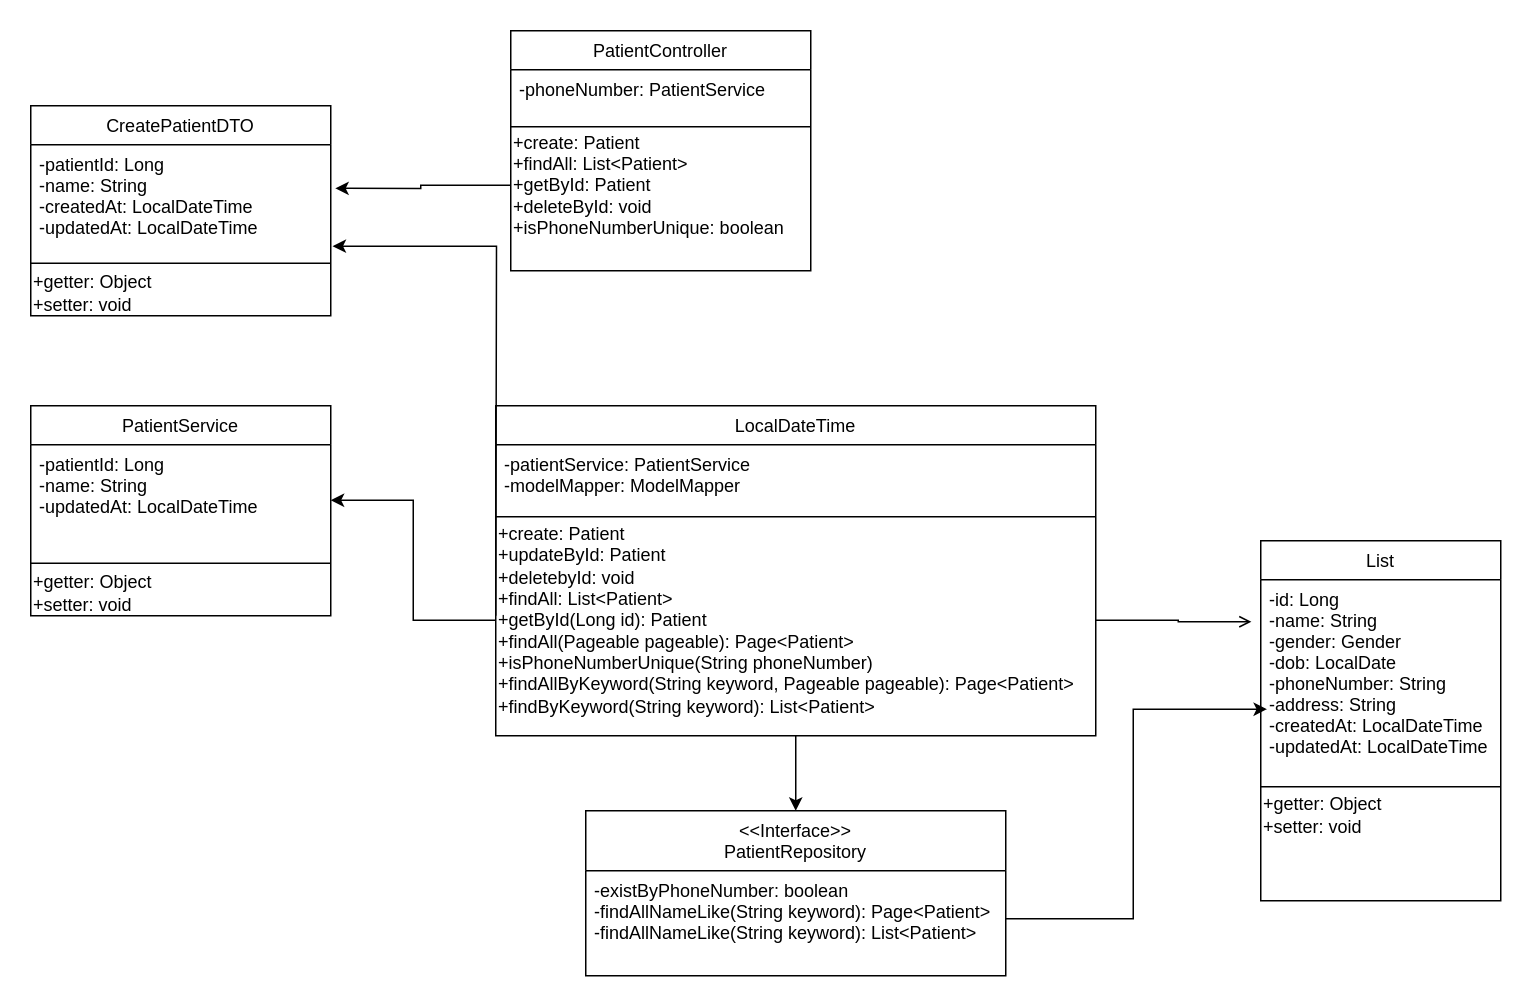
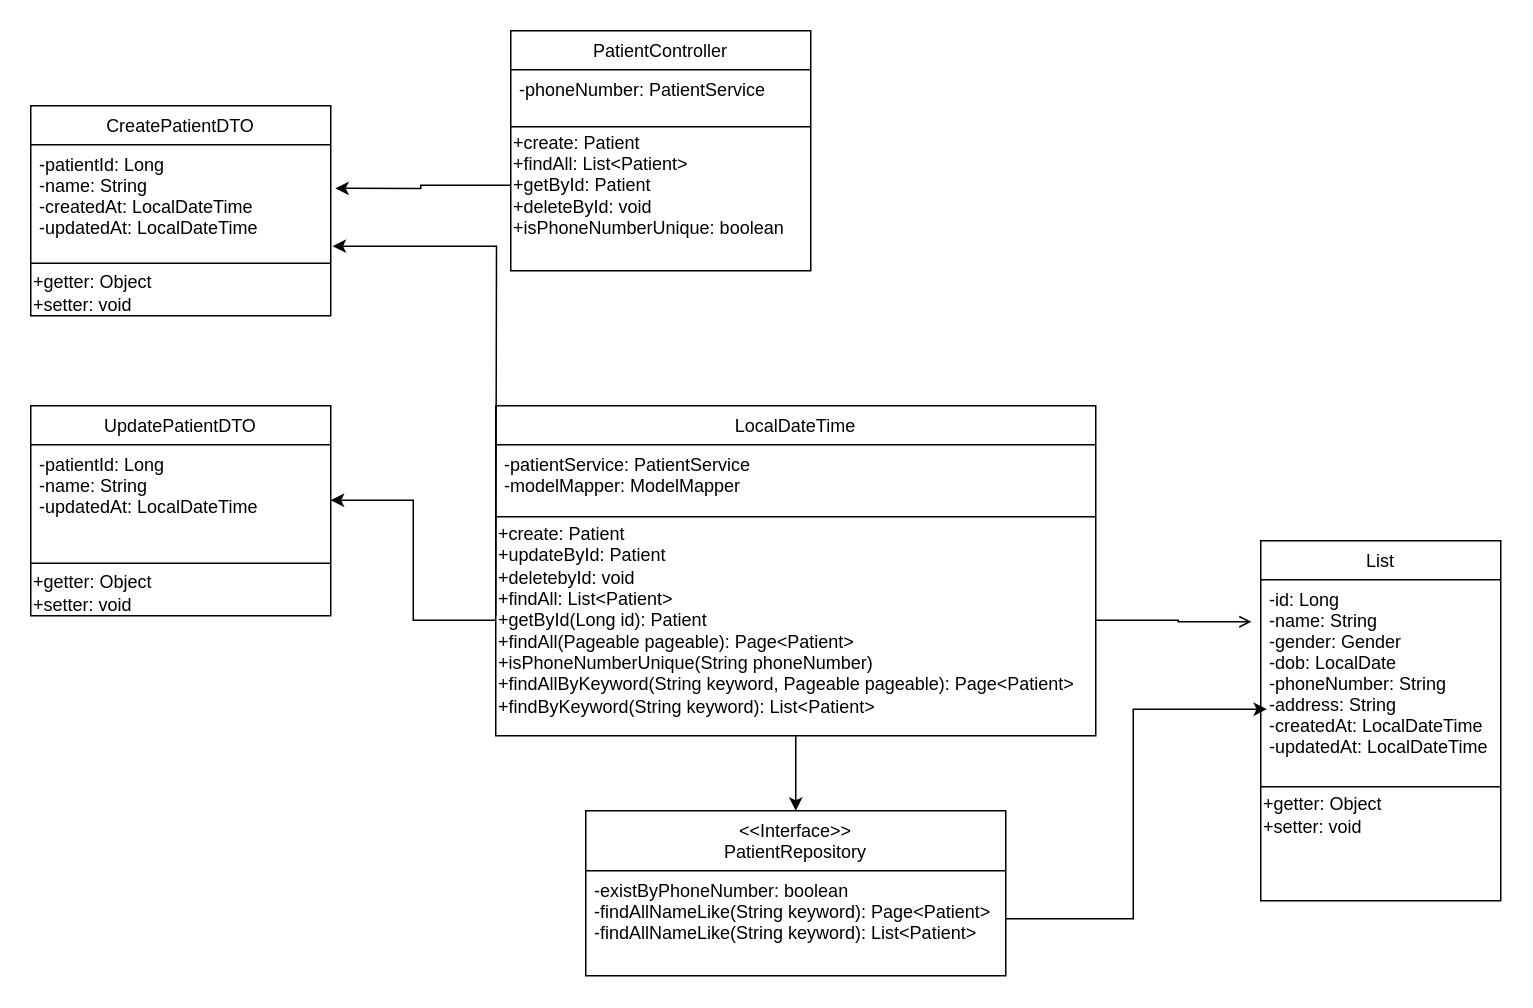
(180, 426) -> (180, 426)
